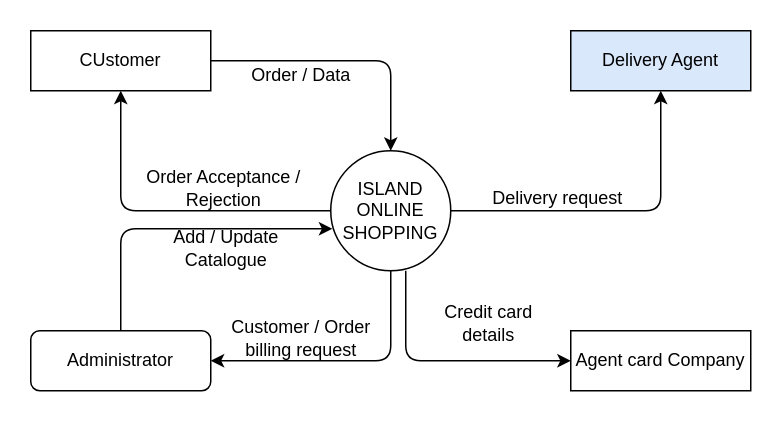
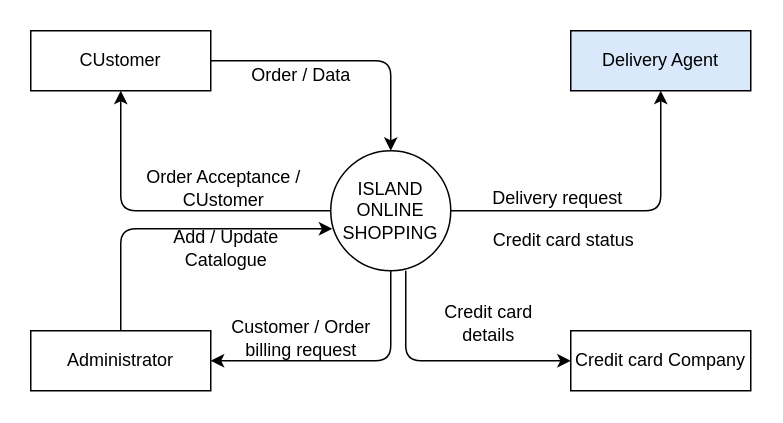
(227, 188) -> (227, 188)
none -> (563, 241)
(121, 361) -> (121, 361)
(661, 361) -> (661, 361)
